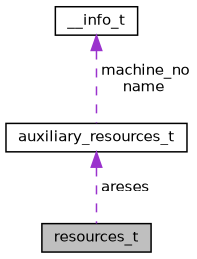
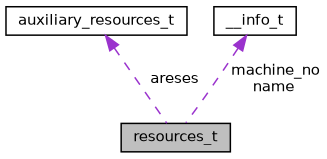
(96, 87) -> (213, 86)
